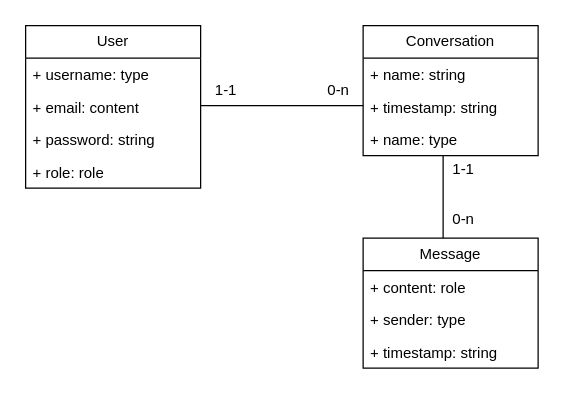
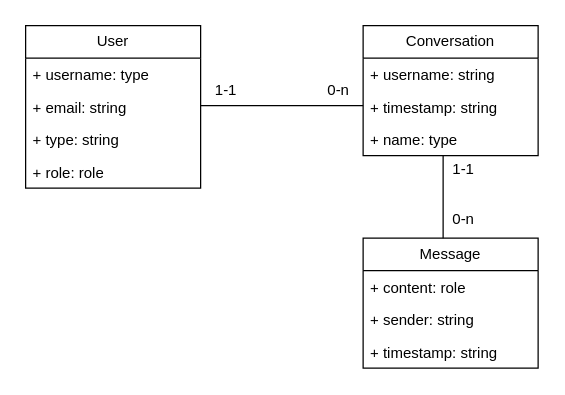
(422, 76) -> (438, 76)
(91, 108) -> (84, 108)
(101, 141) -> (84, 141)
(424, 321) -> (430, 321)
